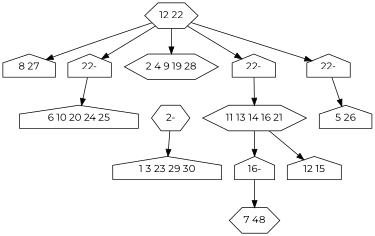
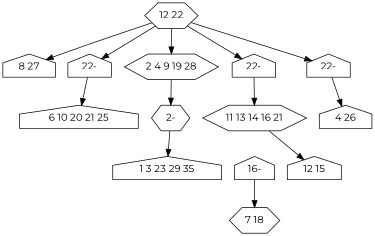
none -> (171, 89)
(79, 118) -> (79, 118)
(346, 118) -> (346, 118)
(255, 140) -> none
(167, 169) -> (167, 169)
(255, 220) -> (255, 220)
